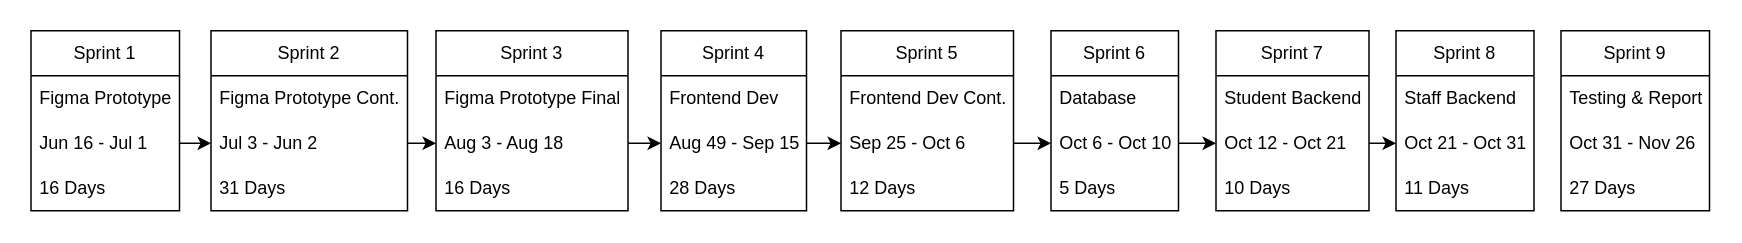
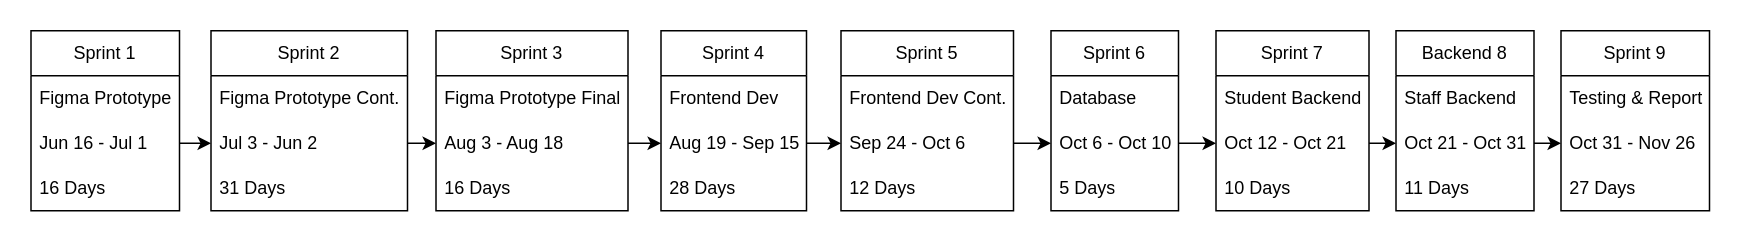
(1465, 53) -> (1465, 53)
(735, 143) -> (735, 143)
(911, 143) -> (911, 143)
none -> (1542, 143)
